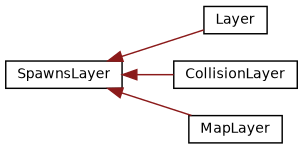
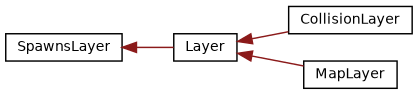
(155, 75) -> (270, 35)
(157, 104) -> (278, 61)
